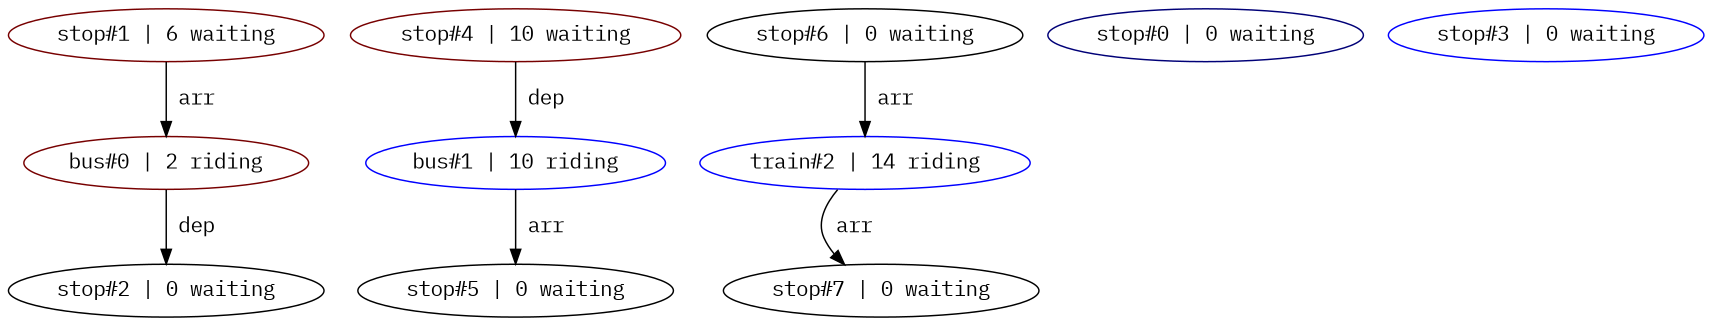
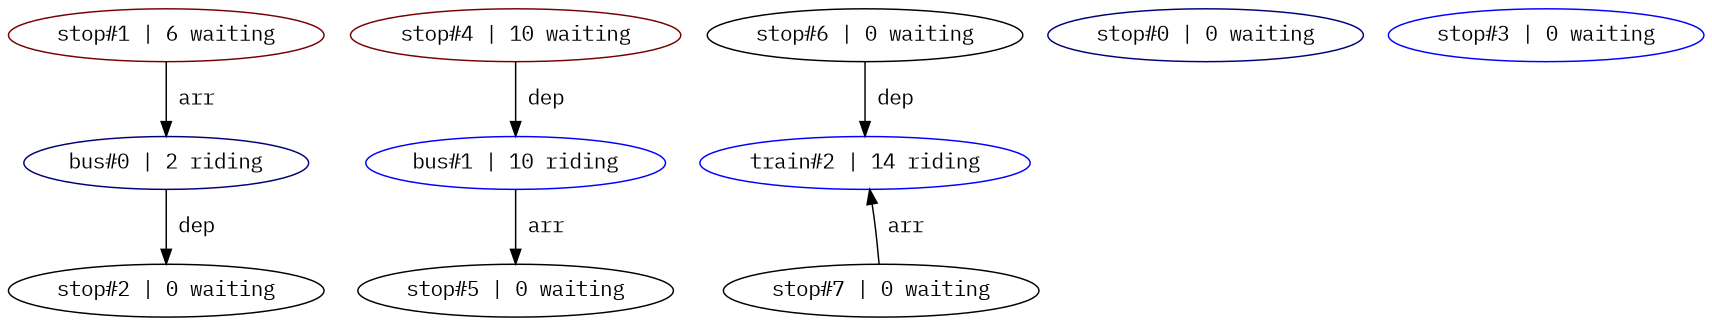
(890, 99) -> (890, 99)
(166, 163) -> (166, 163)
(822, 221) -> (876, 234)
